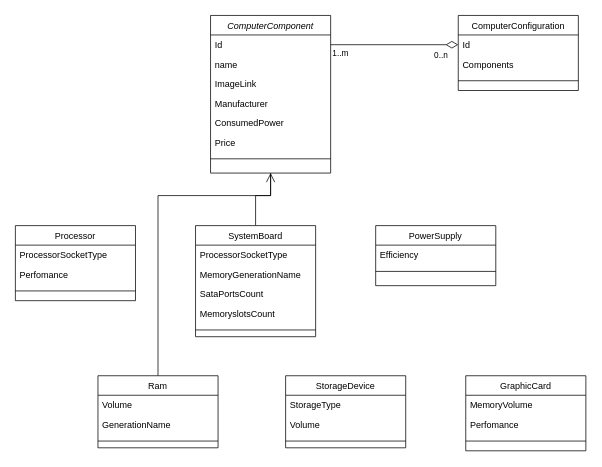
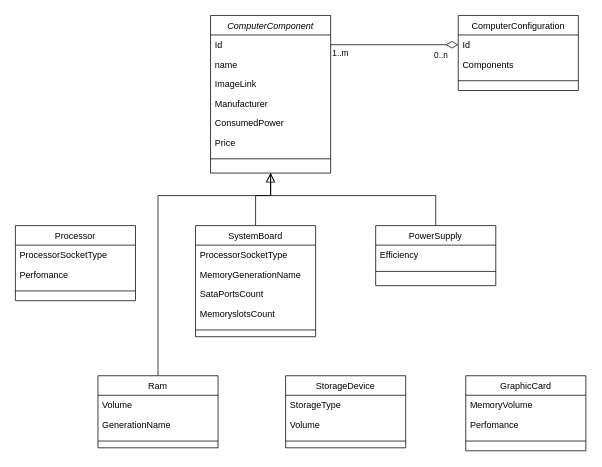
none -> (369, 195)
